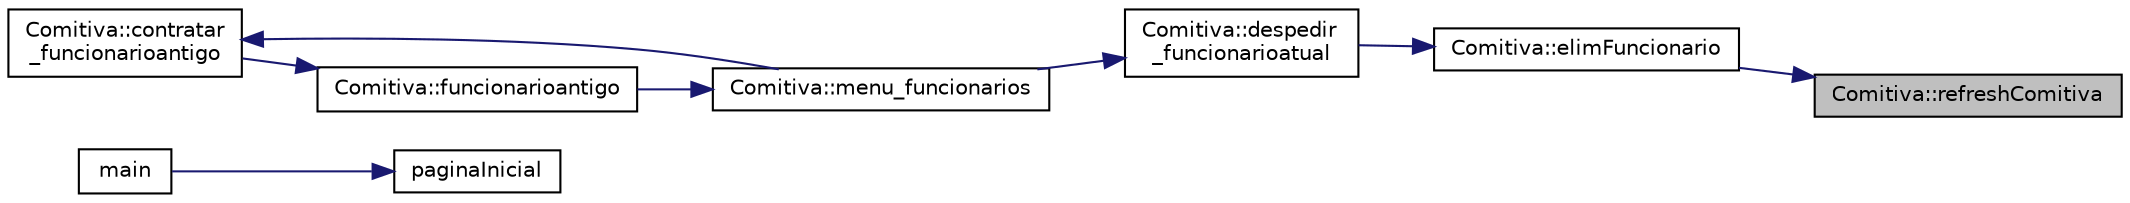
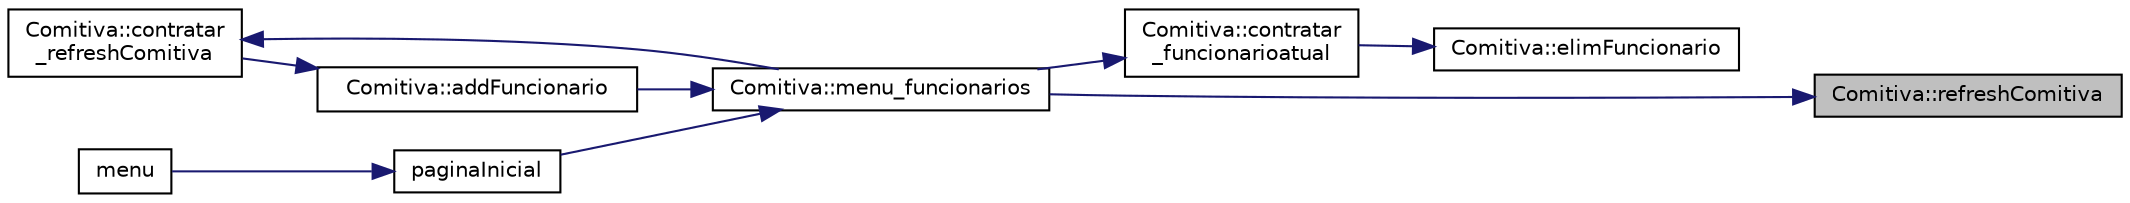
(125, 43) -> (125, 43)
(1242, 43) -> (1242, 43)
(1766, 71) -> (1421, 98)
(477, 89) -> (477, 89)
none -> (660, 134)
(125, 171) -> (125, 171)
